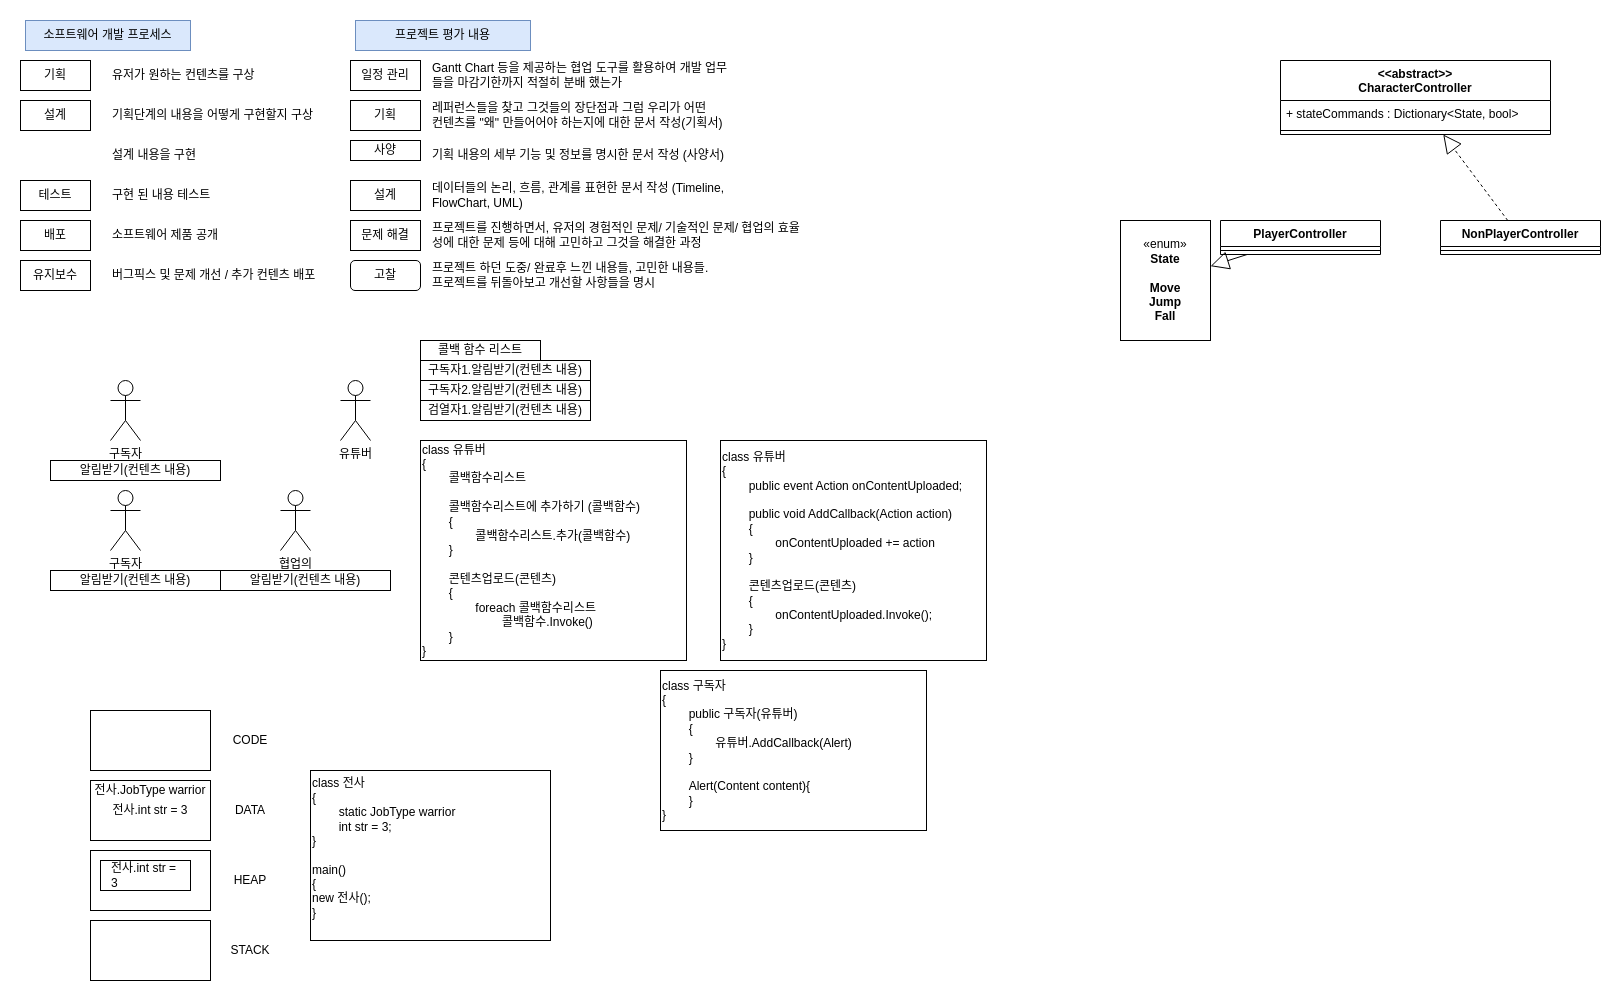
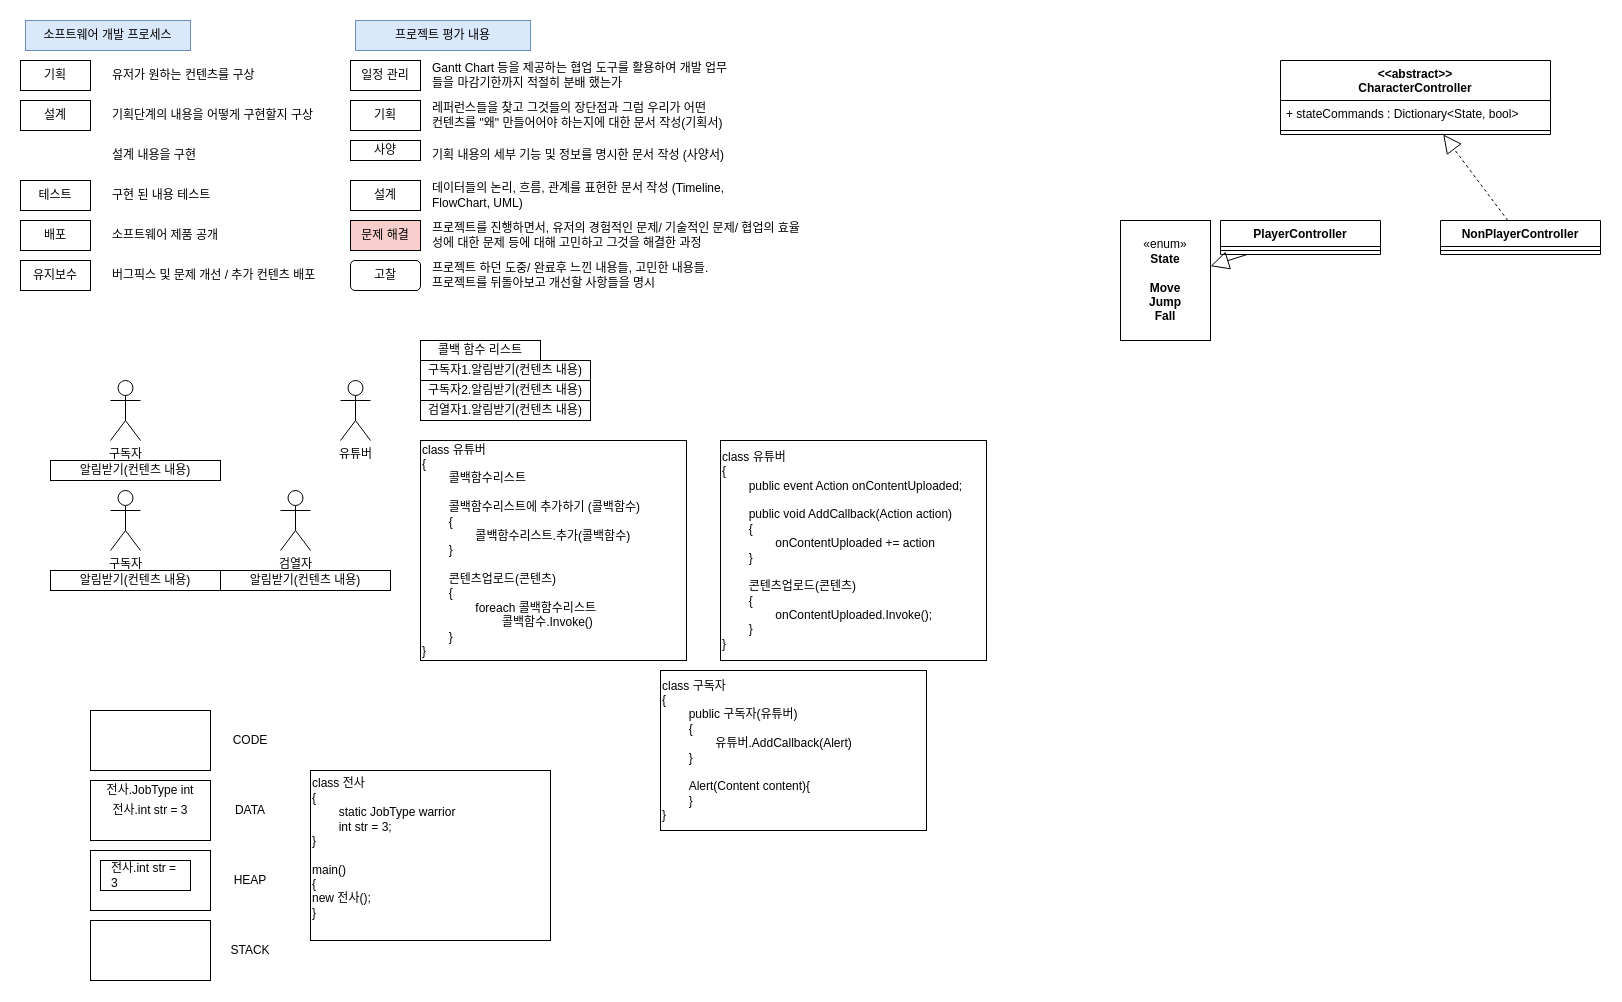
(386, 236) -> (386, 236)
(296, 565) -> (296, 565)
(151, 791) -> (151, 791)
